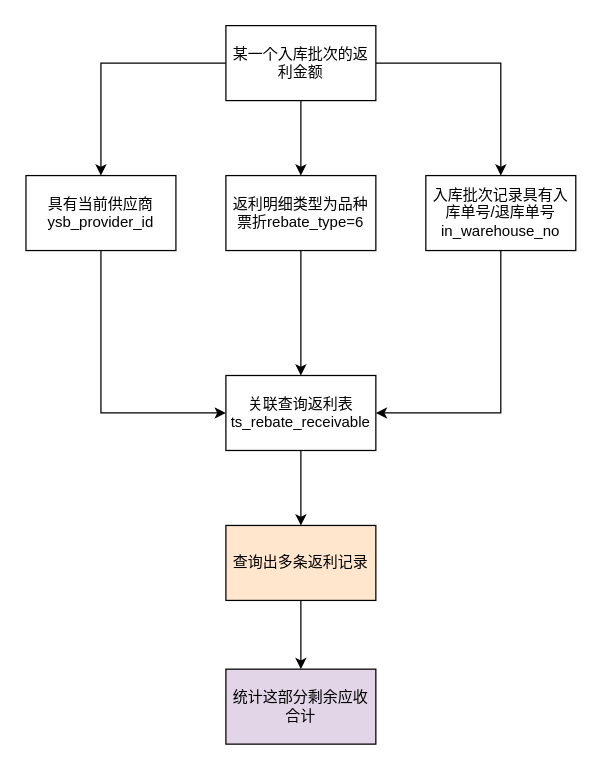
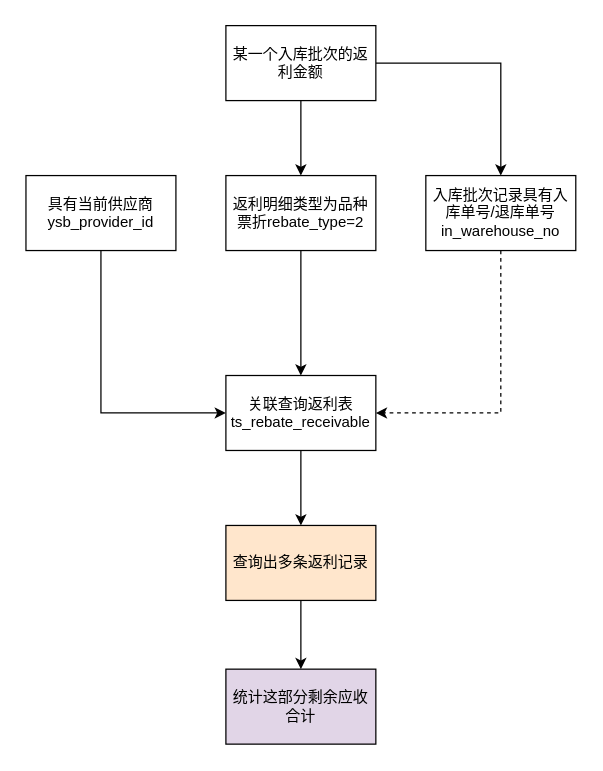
(112, 63) -> none
(301, 213) -> (301, 213)
(501, 391) -> (501, 391)
